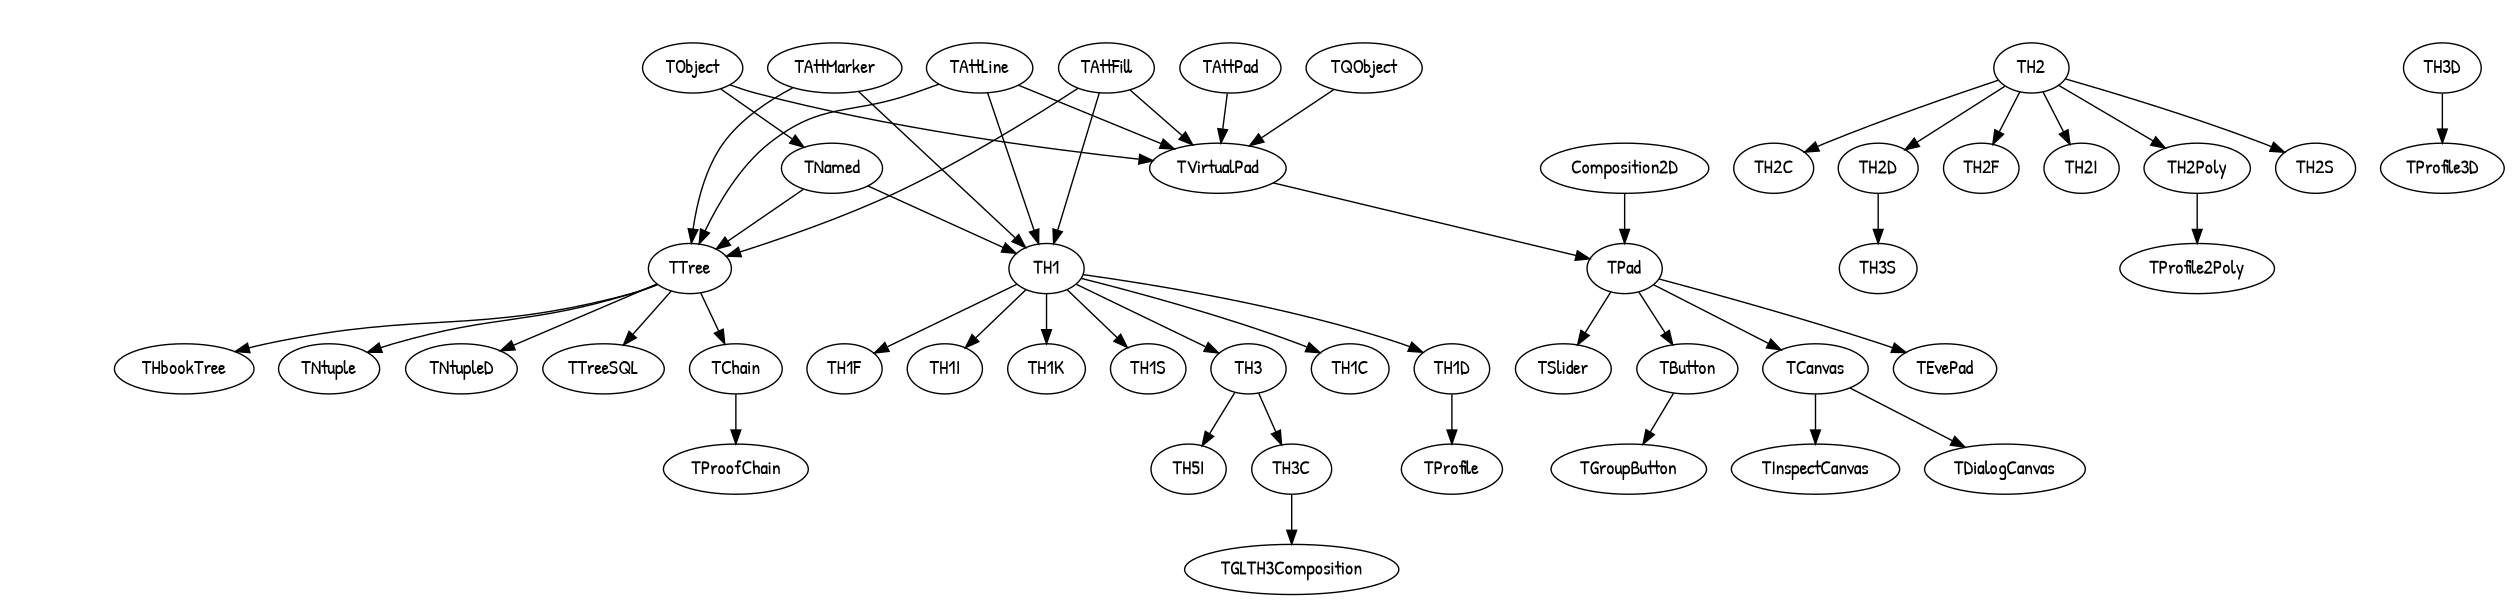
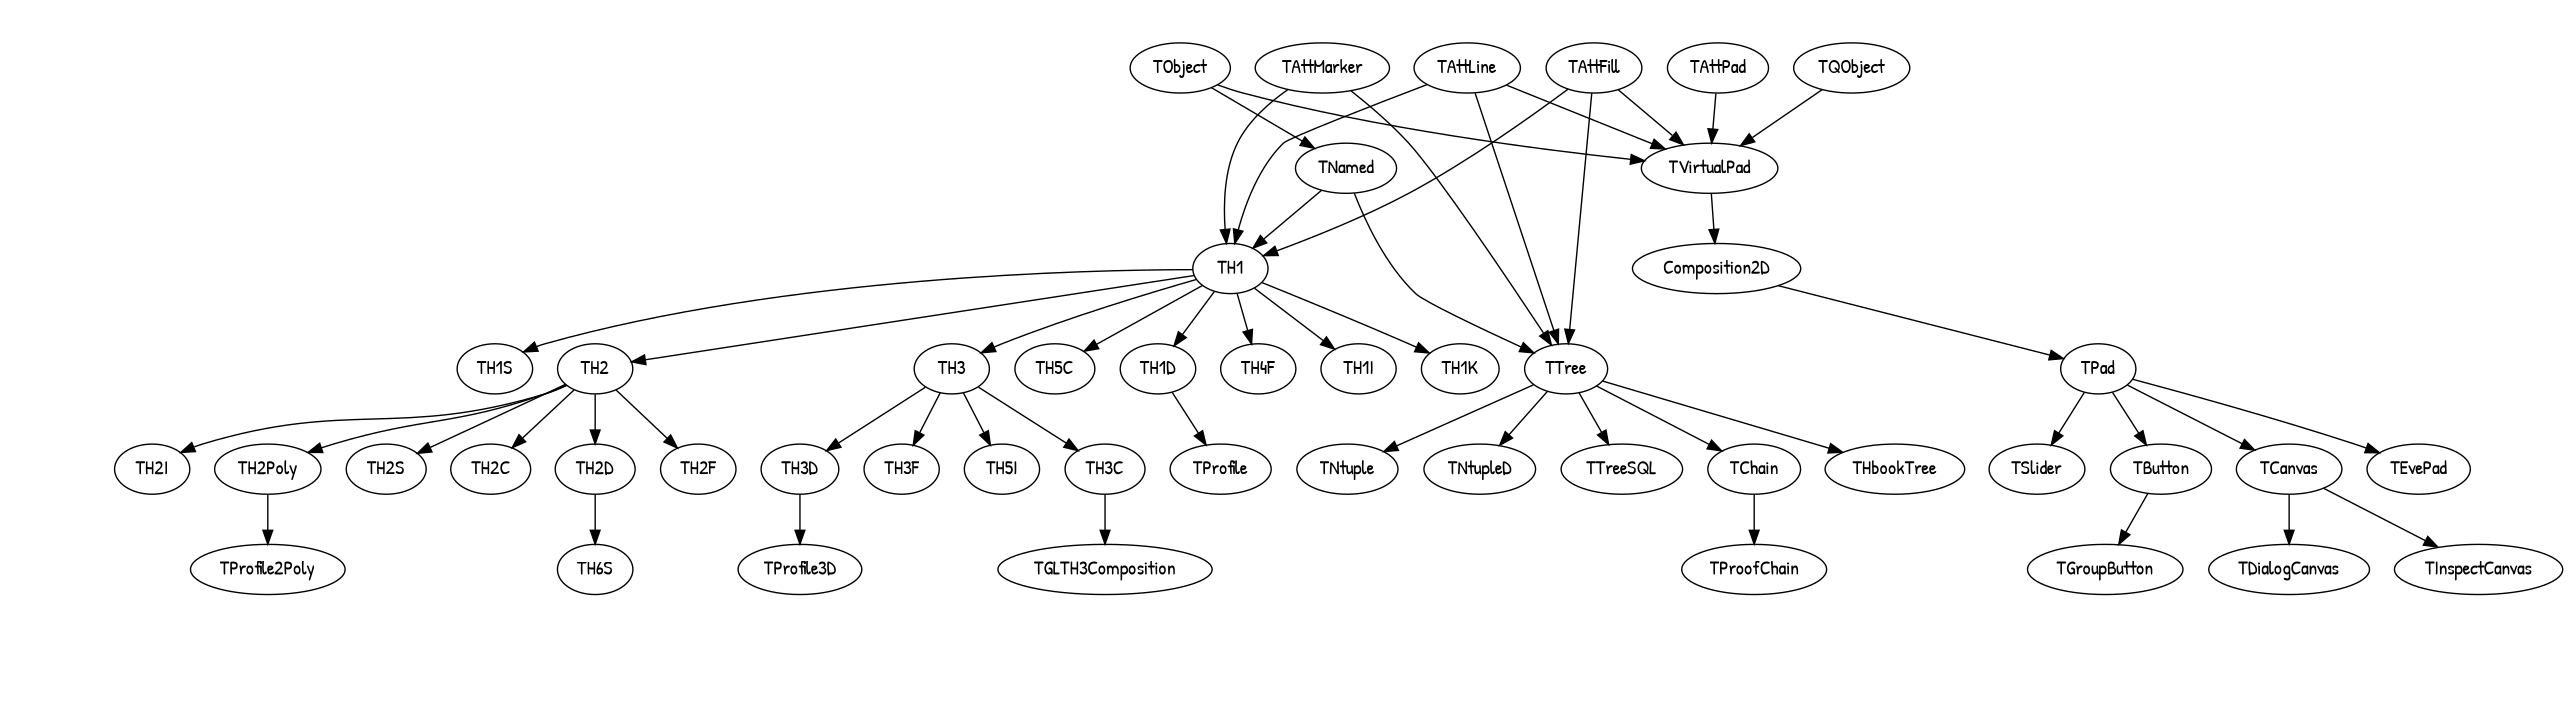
(1425, 219) -> (1713, 212)
(1878, 269) -> (595, 569)
none -> (920, 318)
(845, 369) -> (1258, 369)
(1350, 369) -> (1055, 369)
none -> (882, 415)
none -> (902, 469)
